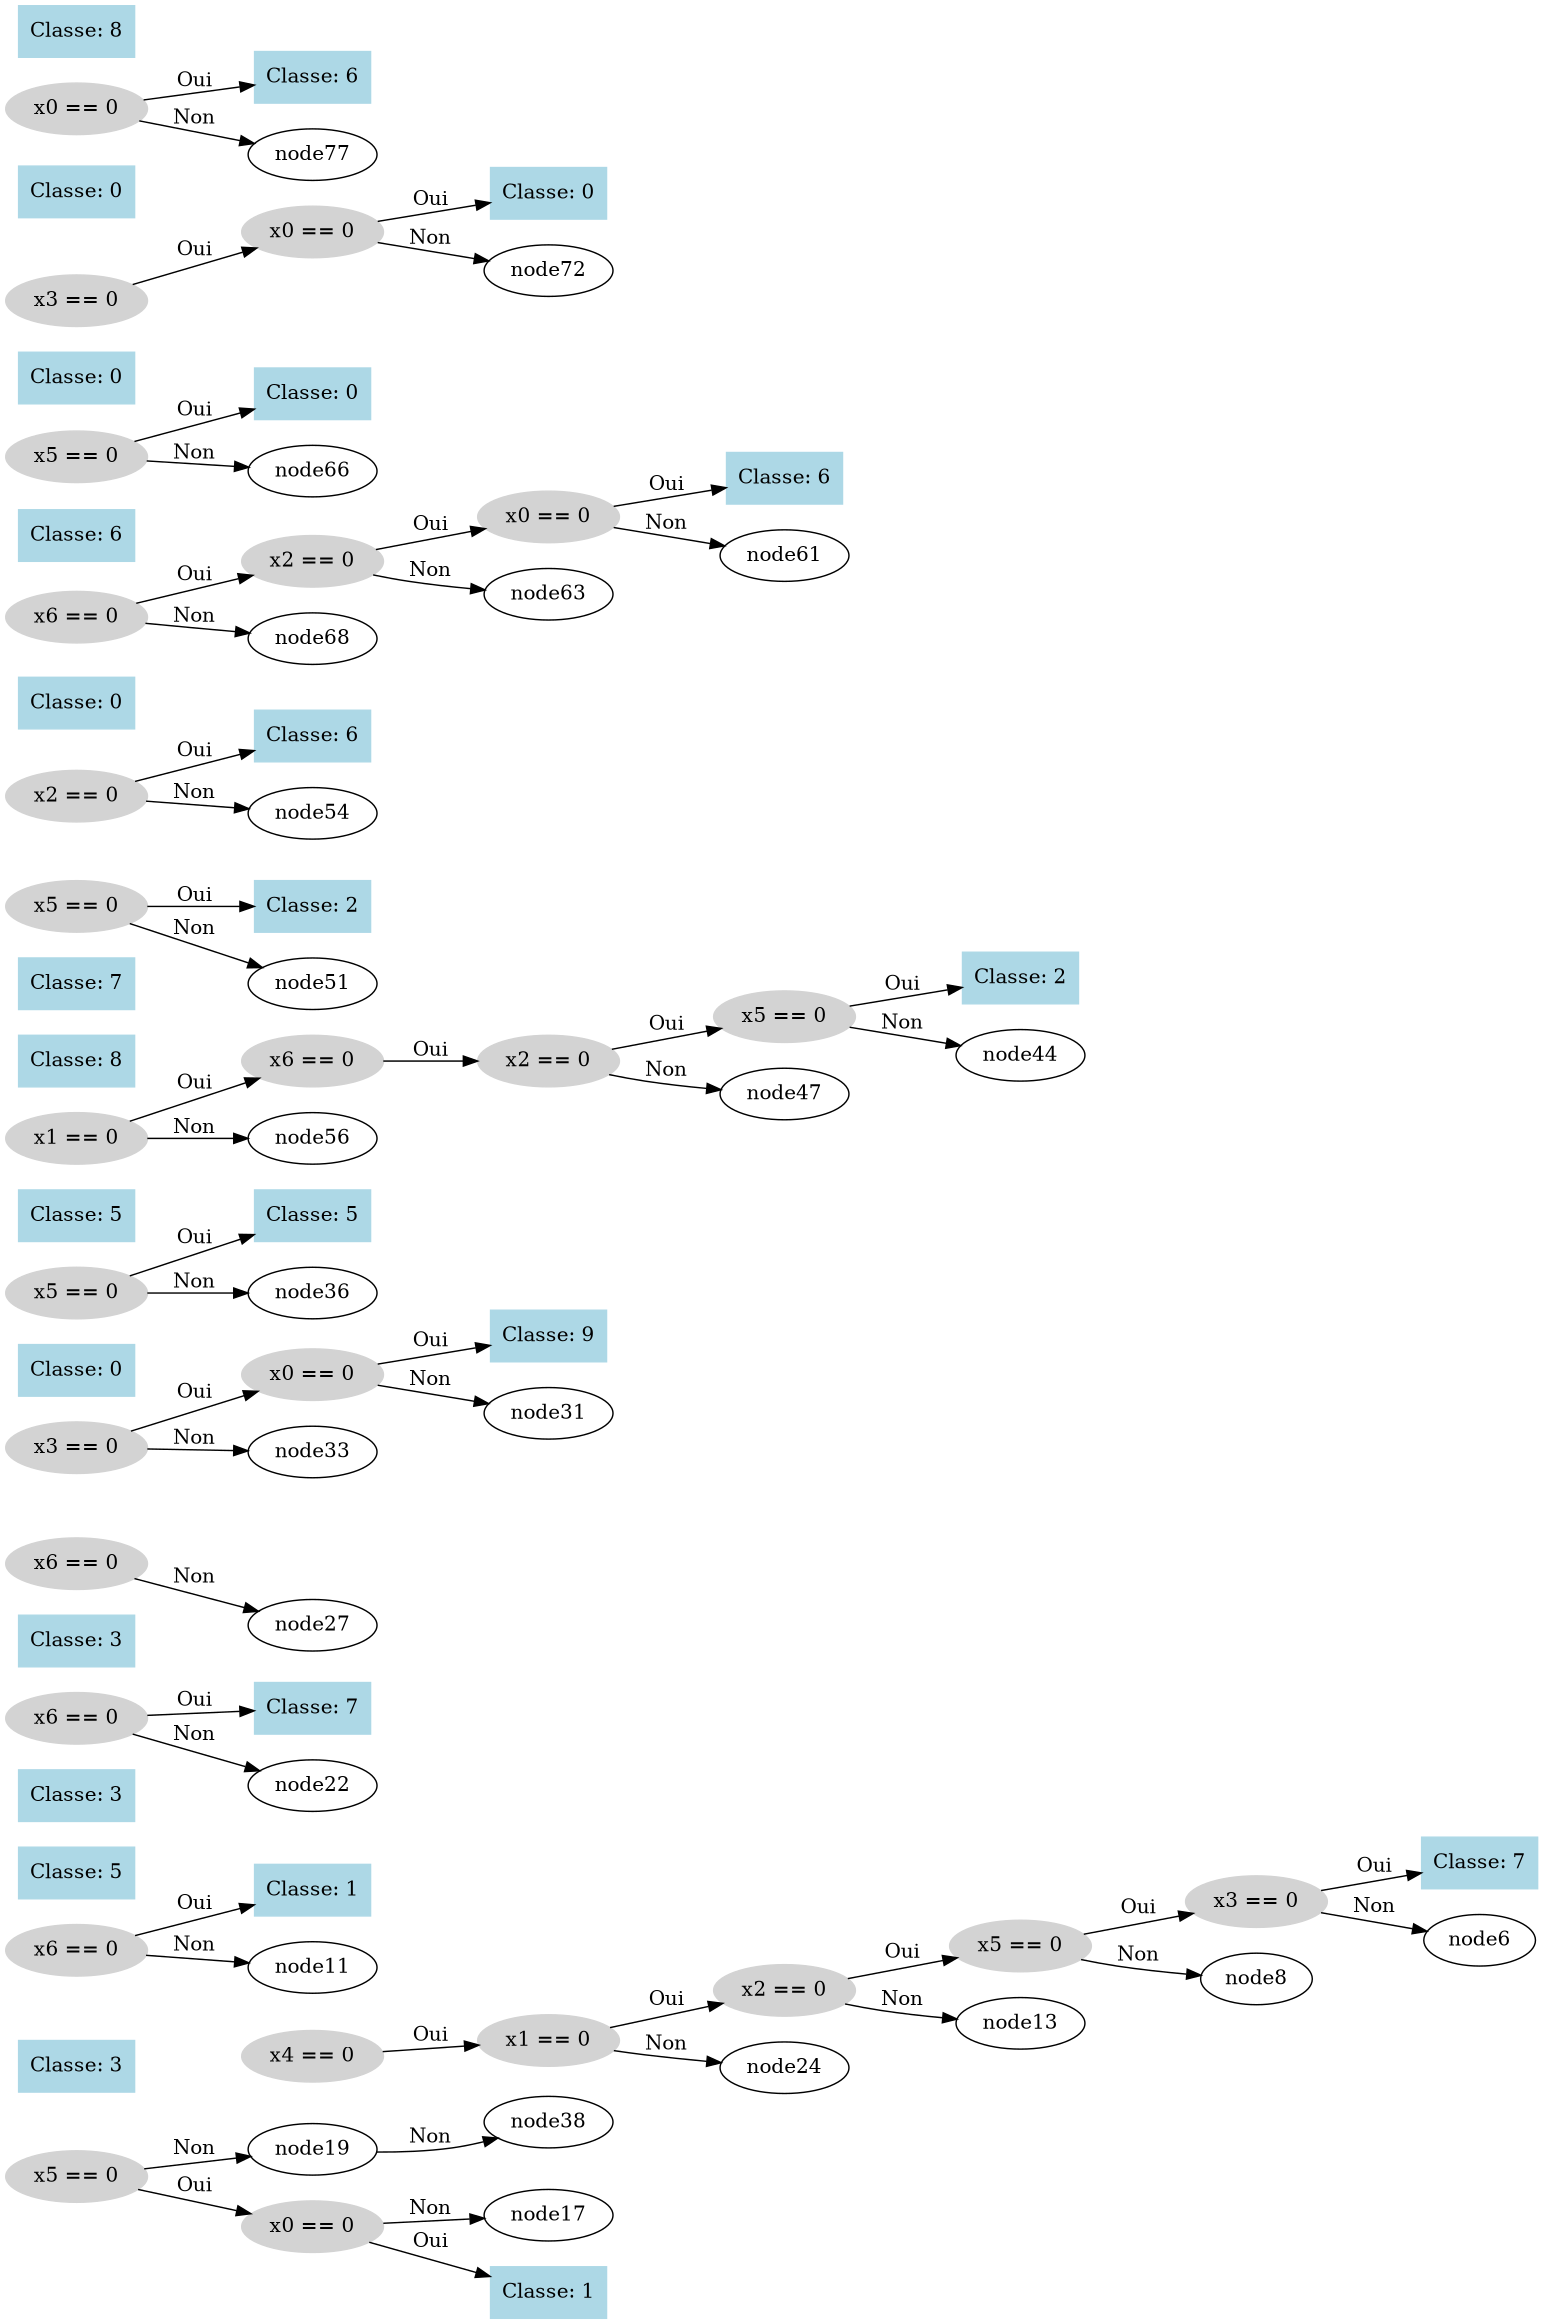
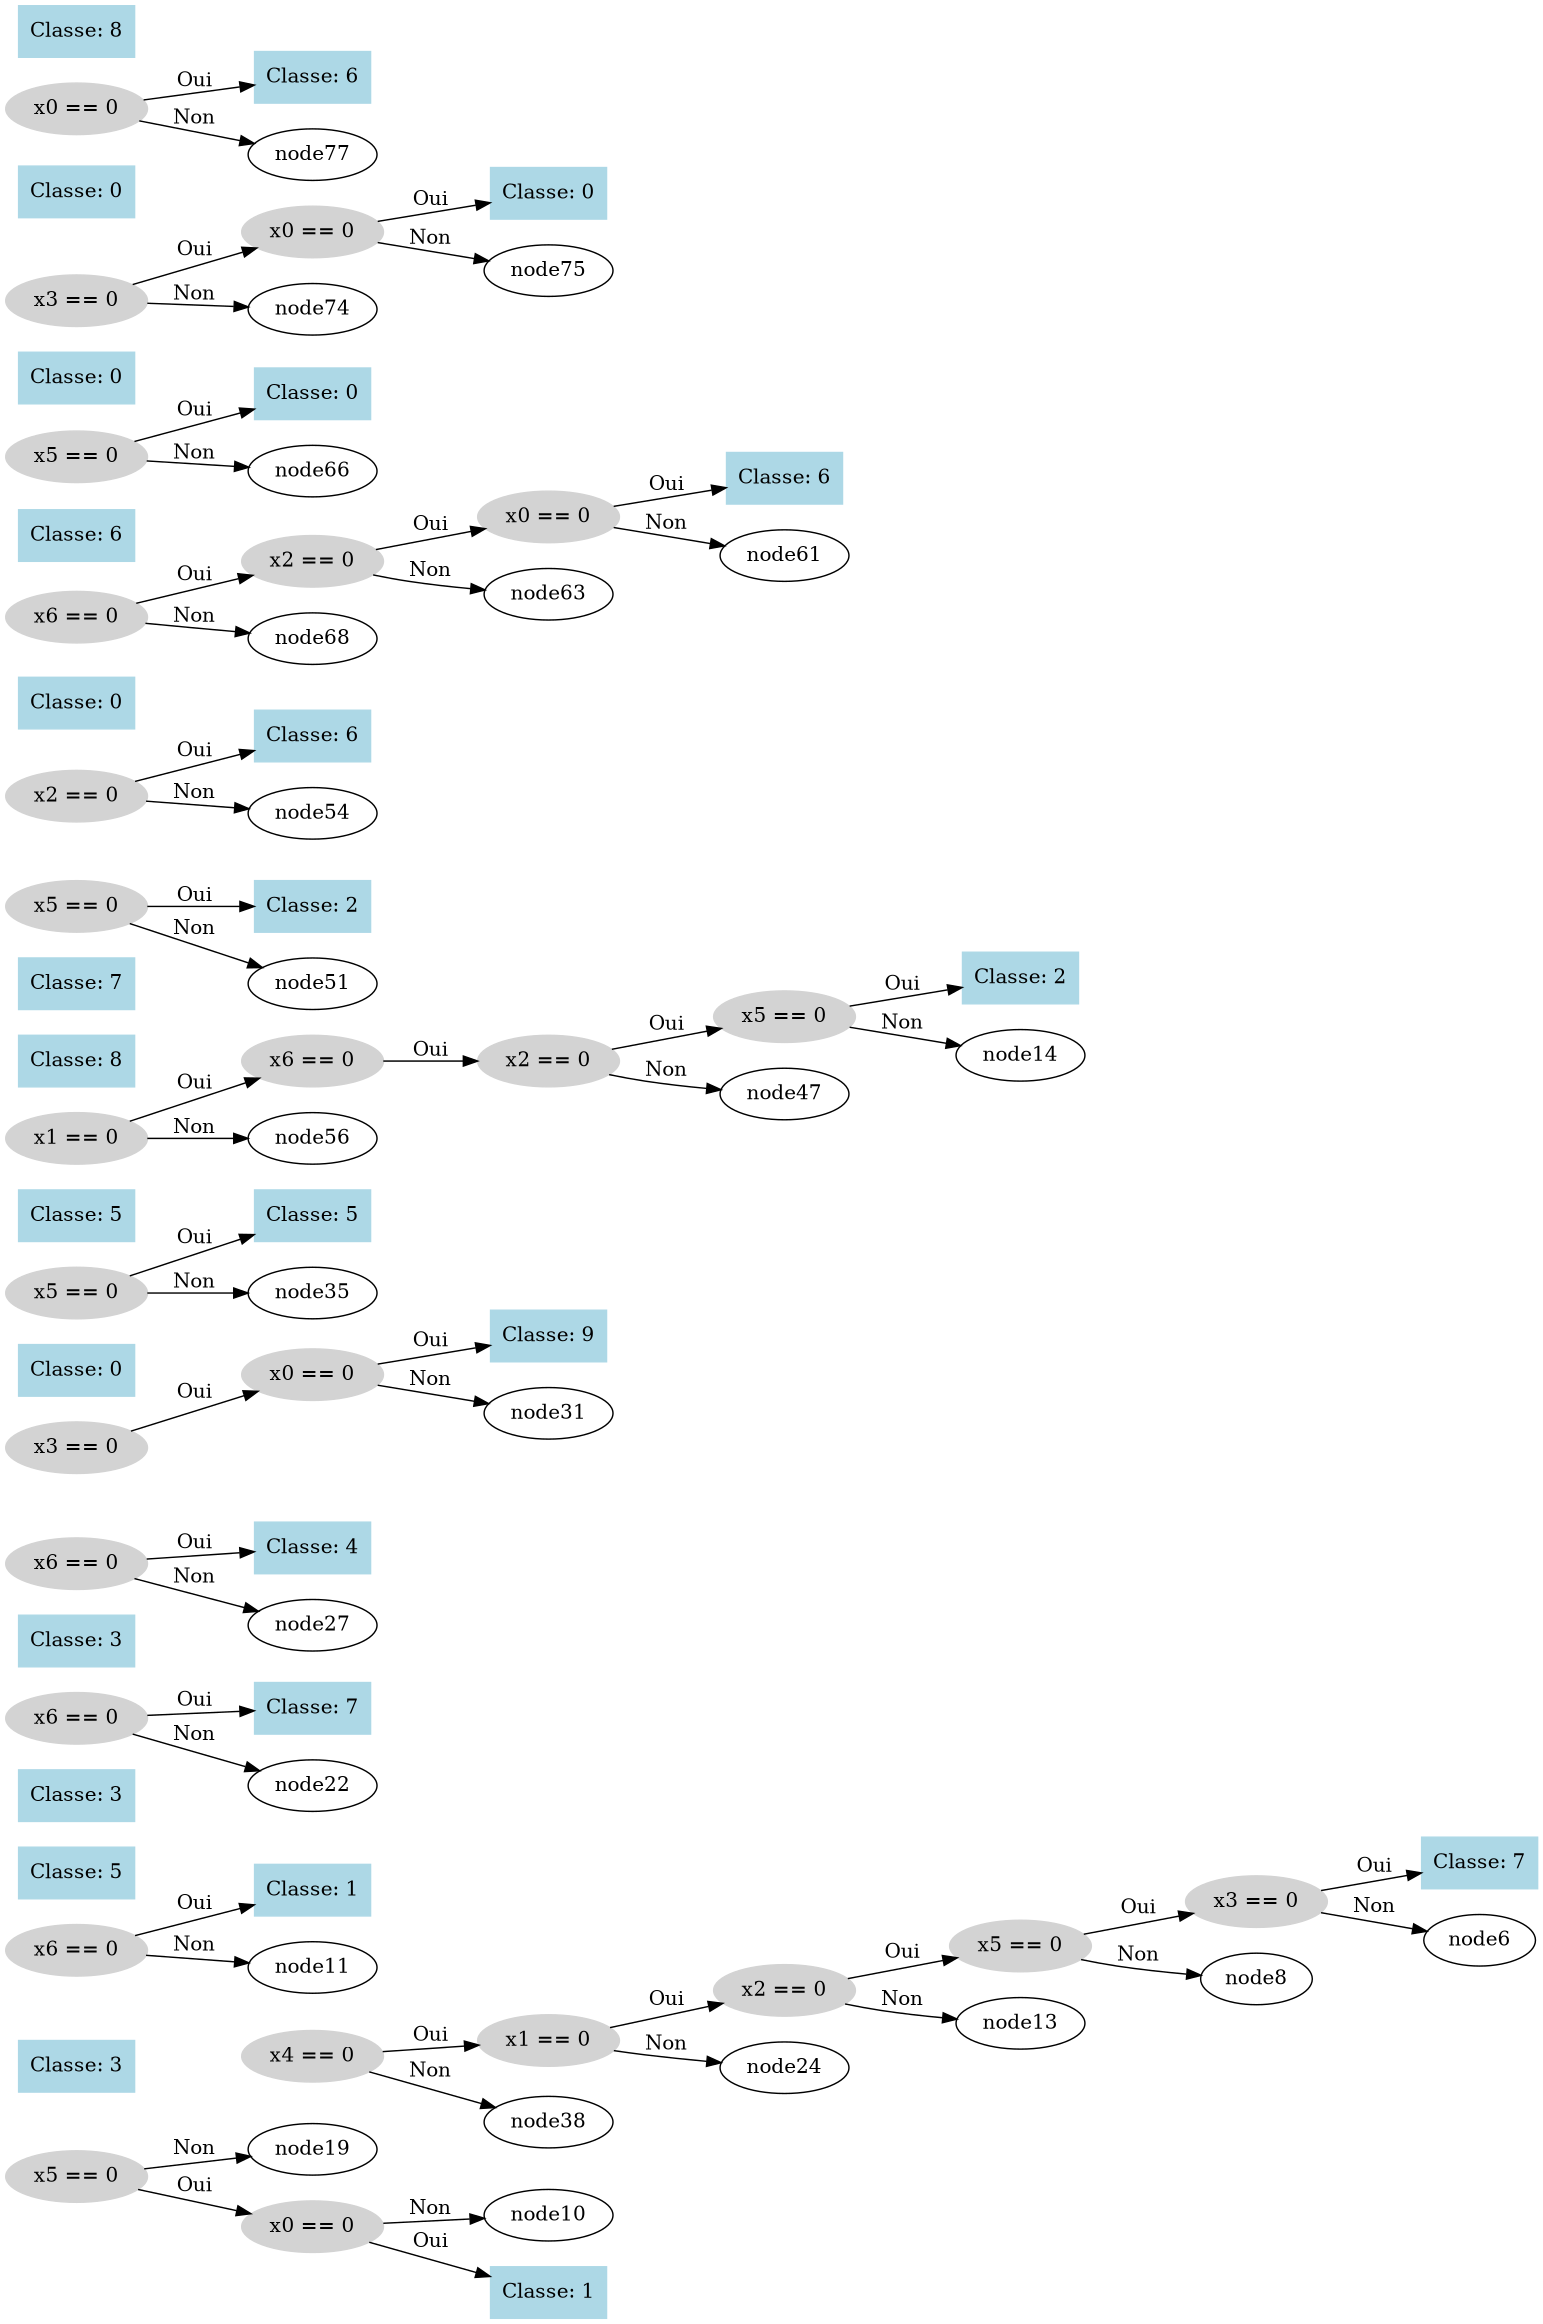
(549, 271) -> (549, 271)
none -> (313, 309)
(1020, 1055) -> (1020, 1055)
(313, 1293) -> (313, 1293)
(313, 1452) -> none
none -> (313, 1548)
(431, 2150) -> (425, 2088)
(549, 2215) -> (549, 2215)
